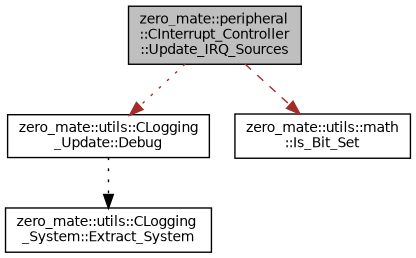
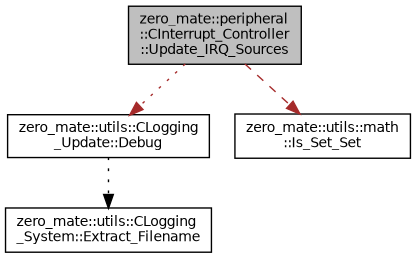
(323, 136) -> (323, 136)
(108, 230) -> (108, 230)
